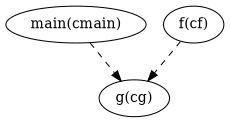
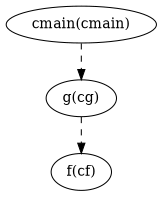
(76, 25) -> (81, 25)
(168, 57) -> (81, 130)
